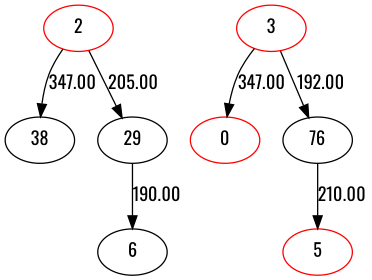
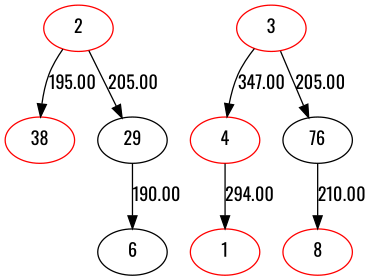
(73, 84) -> (73, 84)
(321, 84) -> (321, 84)
(40, 140) -> (40, 140)
(225, 140) -> (225, 140)
none -> (225, 252)
(318, 252) -> (318, 252)
